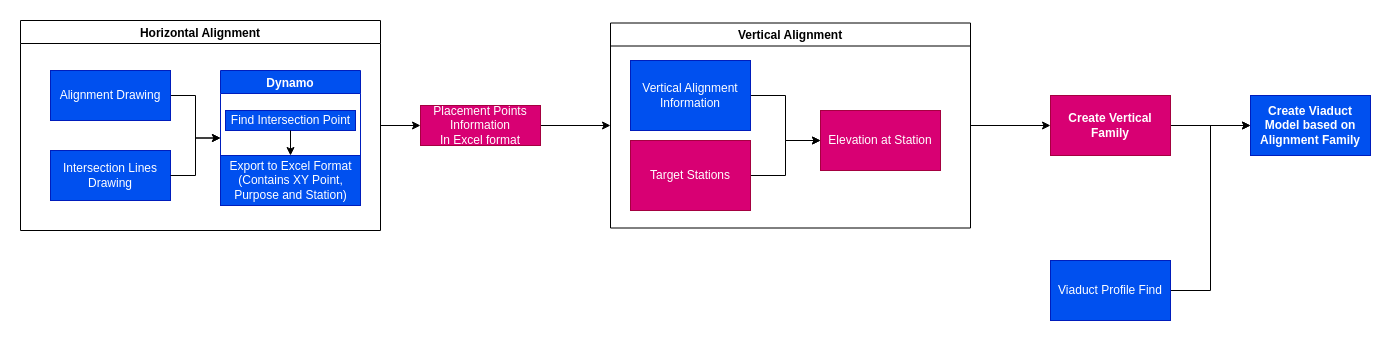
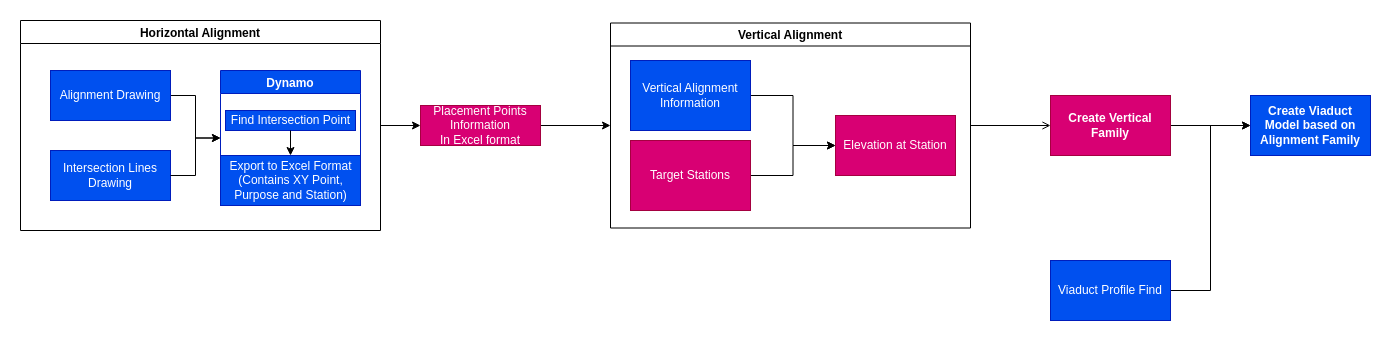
(1042, 126) -> (1043, 126)
(881, 141) -> (896, 146)
